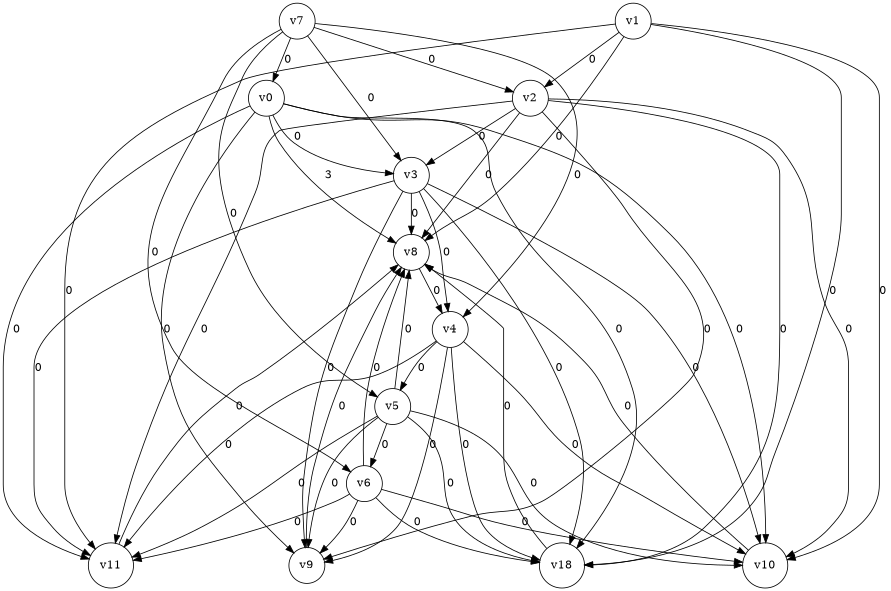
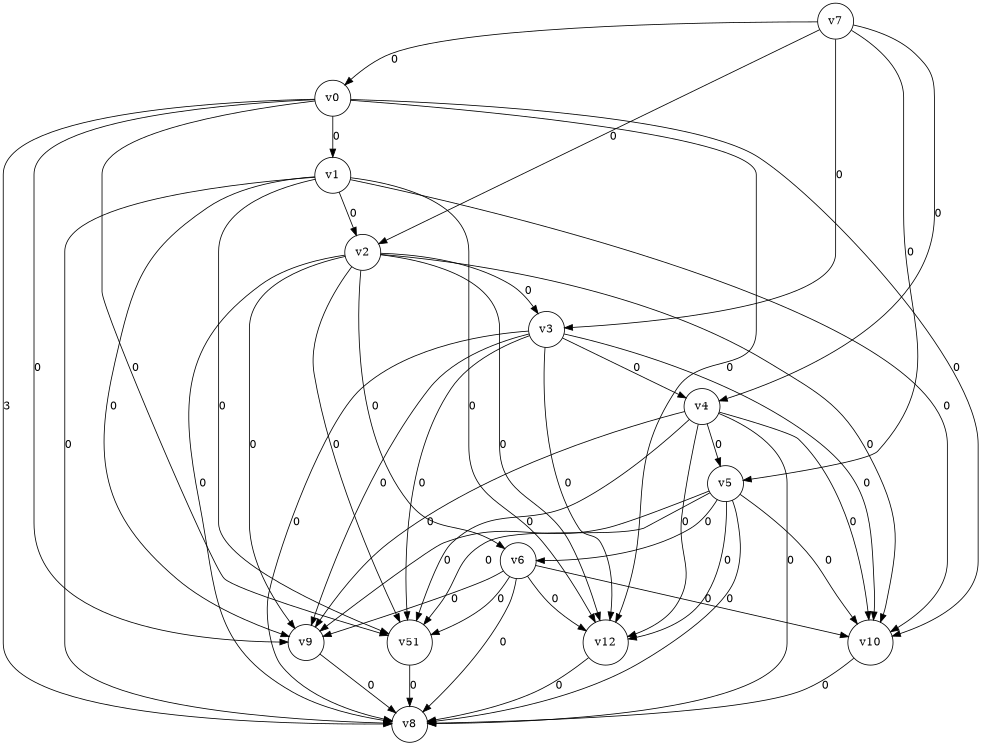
(321, 158) -> (333, 133)
(149, 274) -> (376, 440)
(429, 287) -> (750, 682)
none -> (109, 392)
(111, 565) -> (410, 643)
(562, 565) -> (606, 643)
